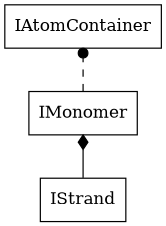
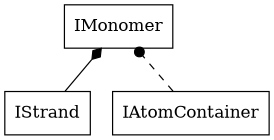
(83, 75) -> (158, 73)
